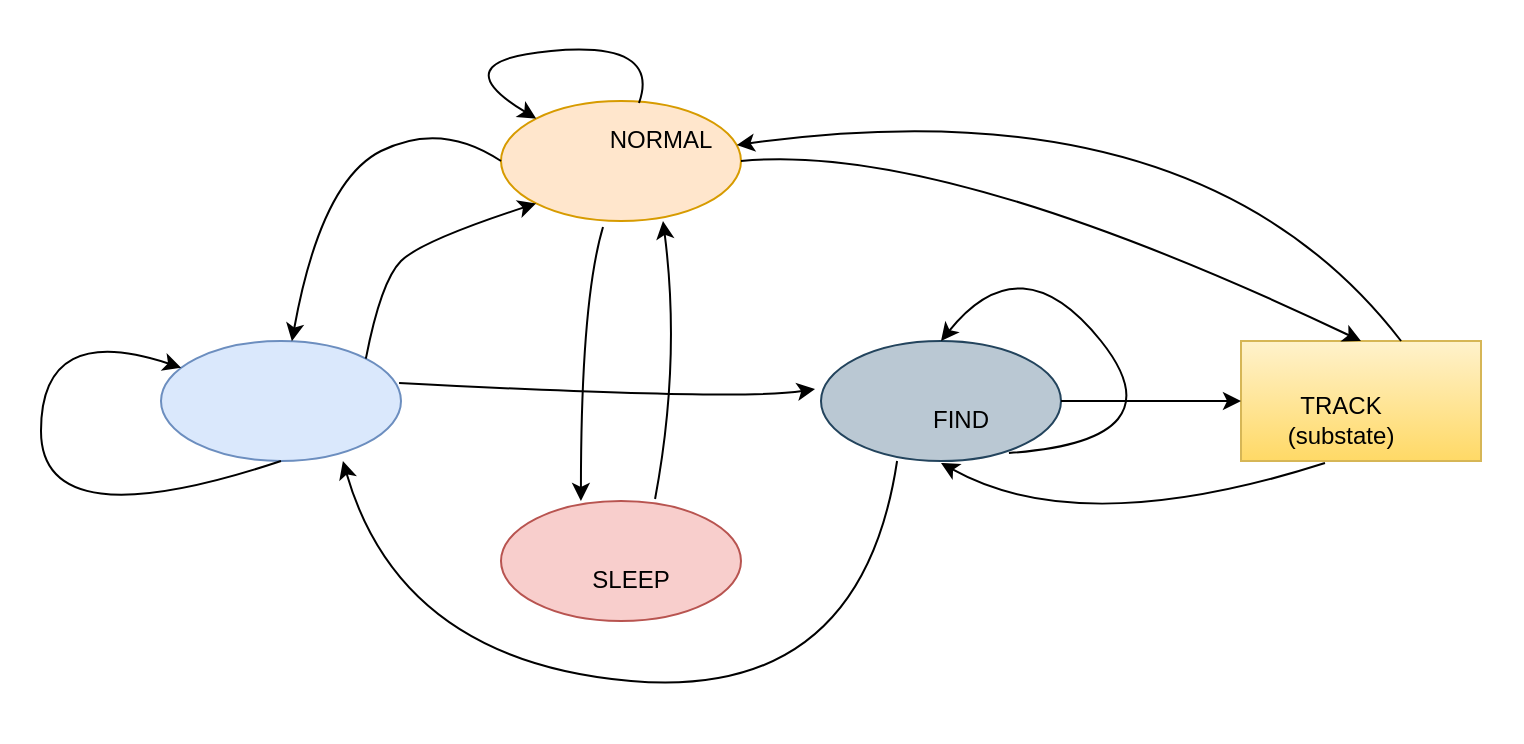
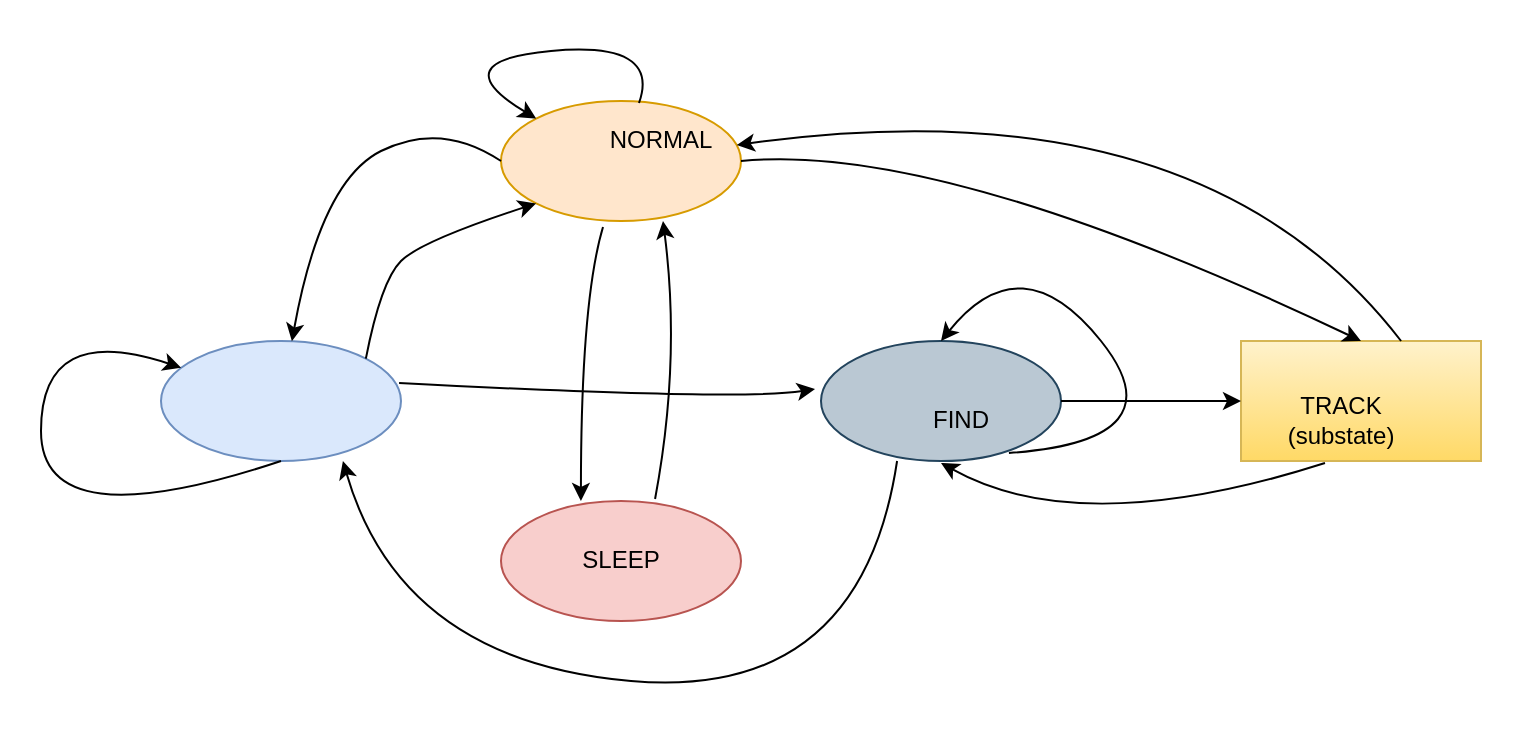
(631, 581) -> (621, 561)
